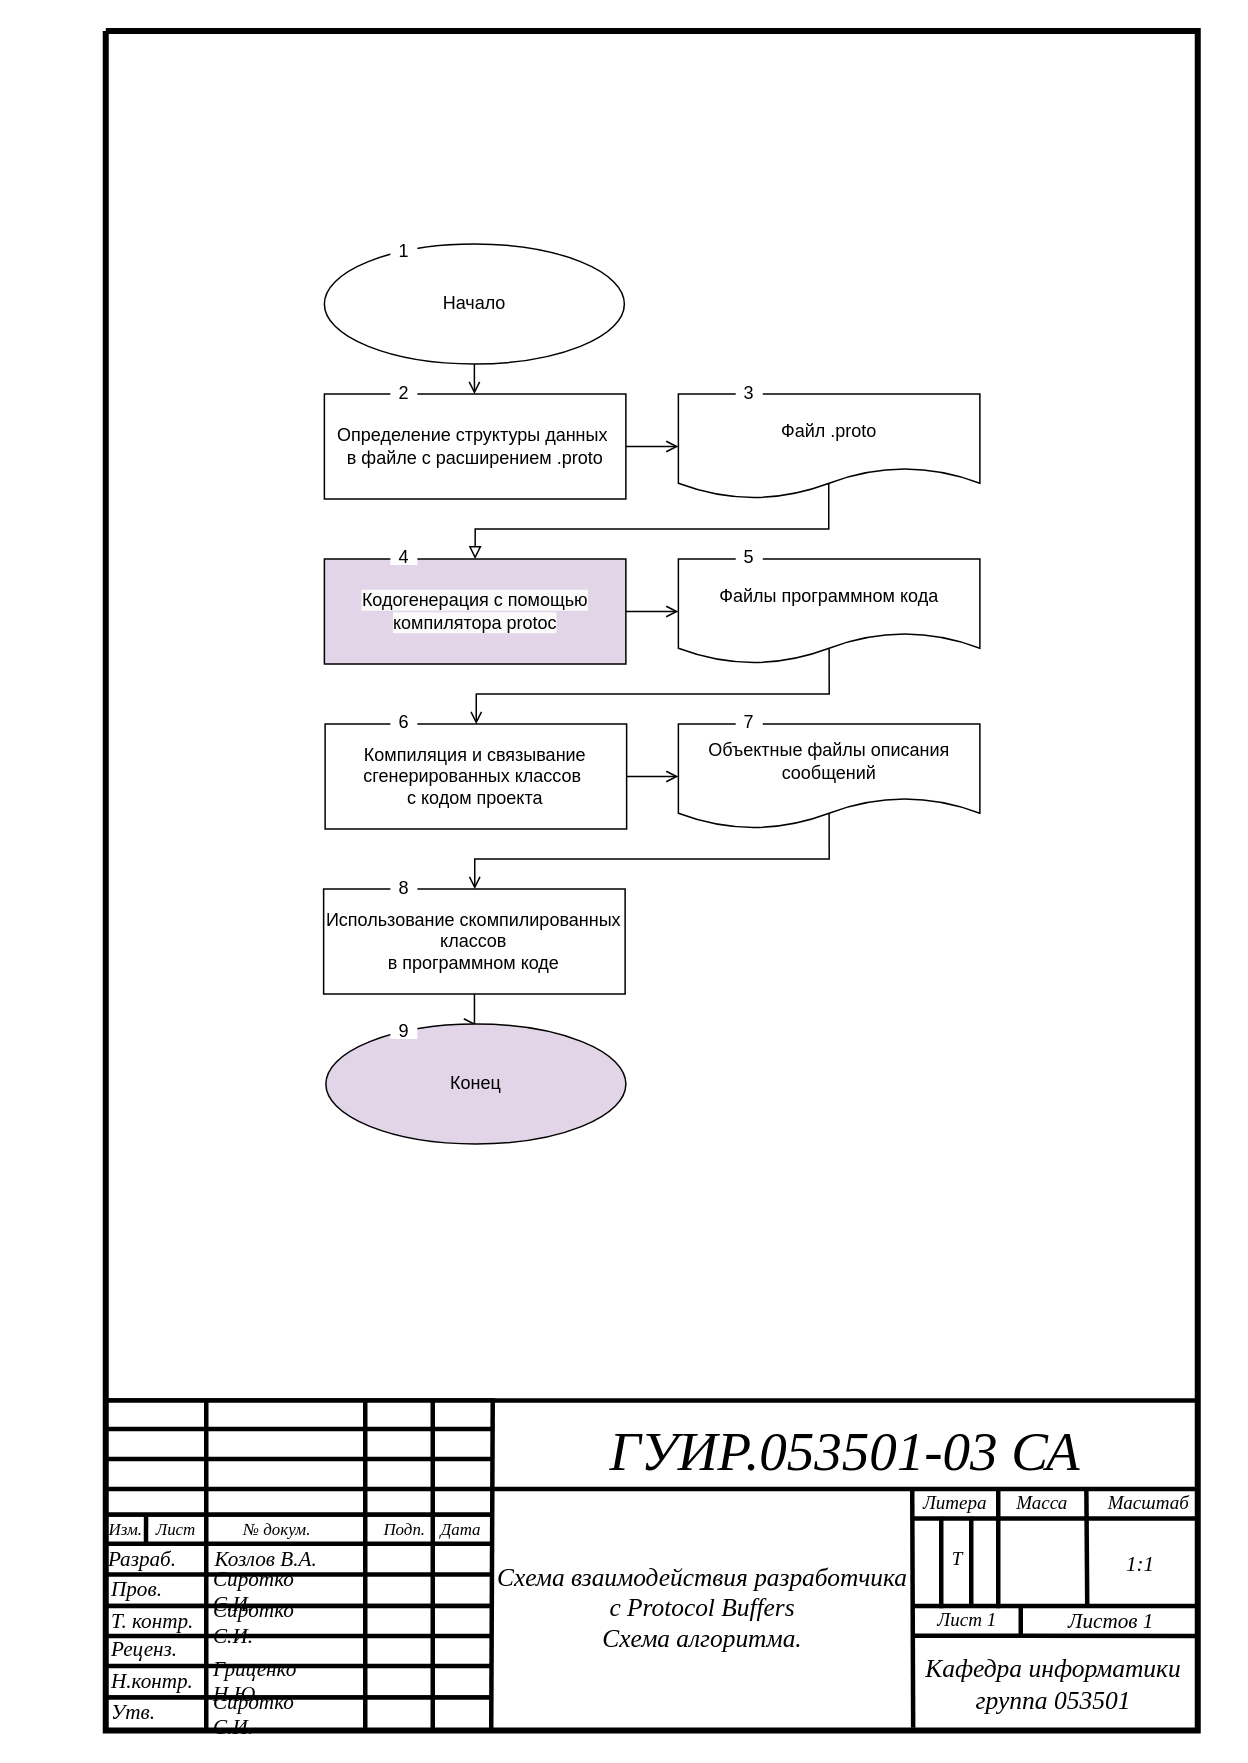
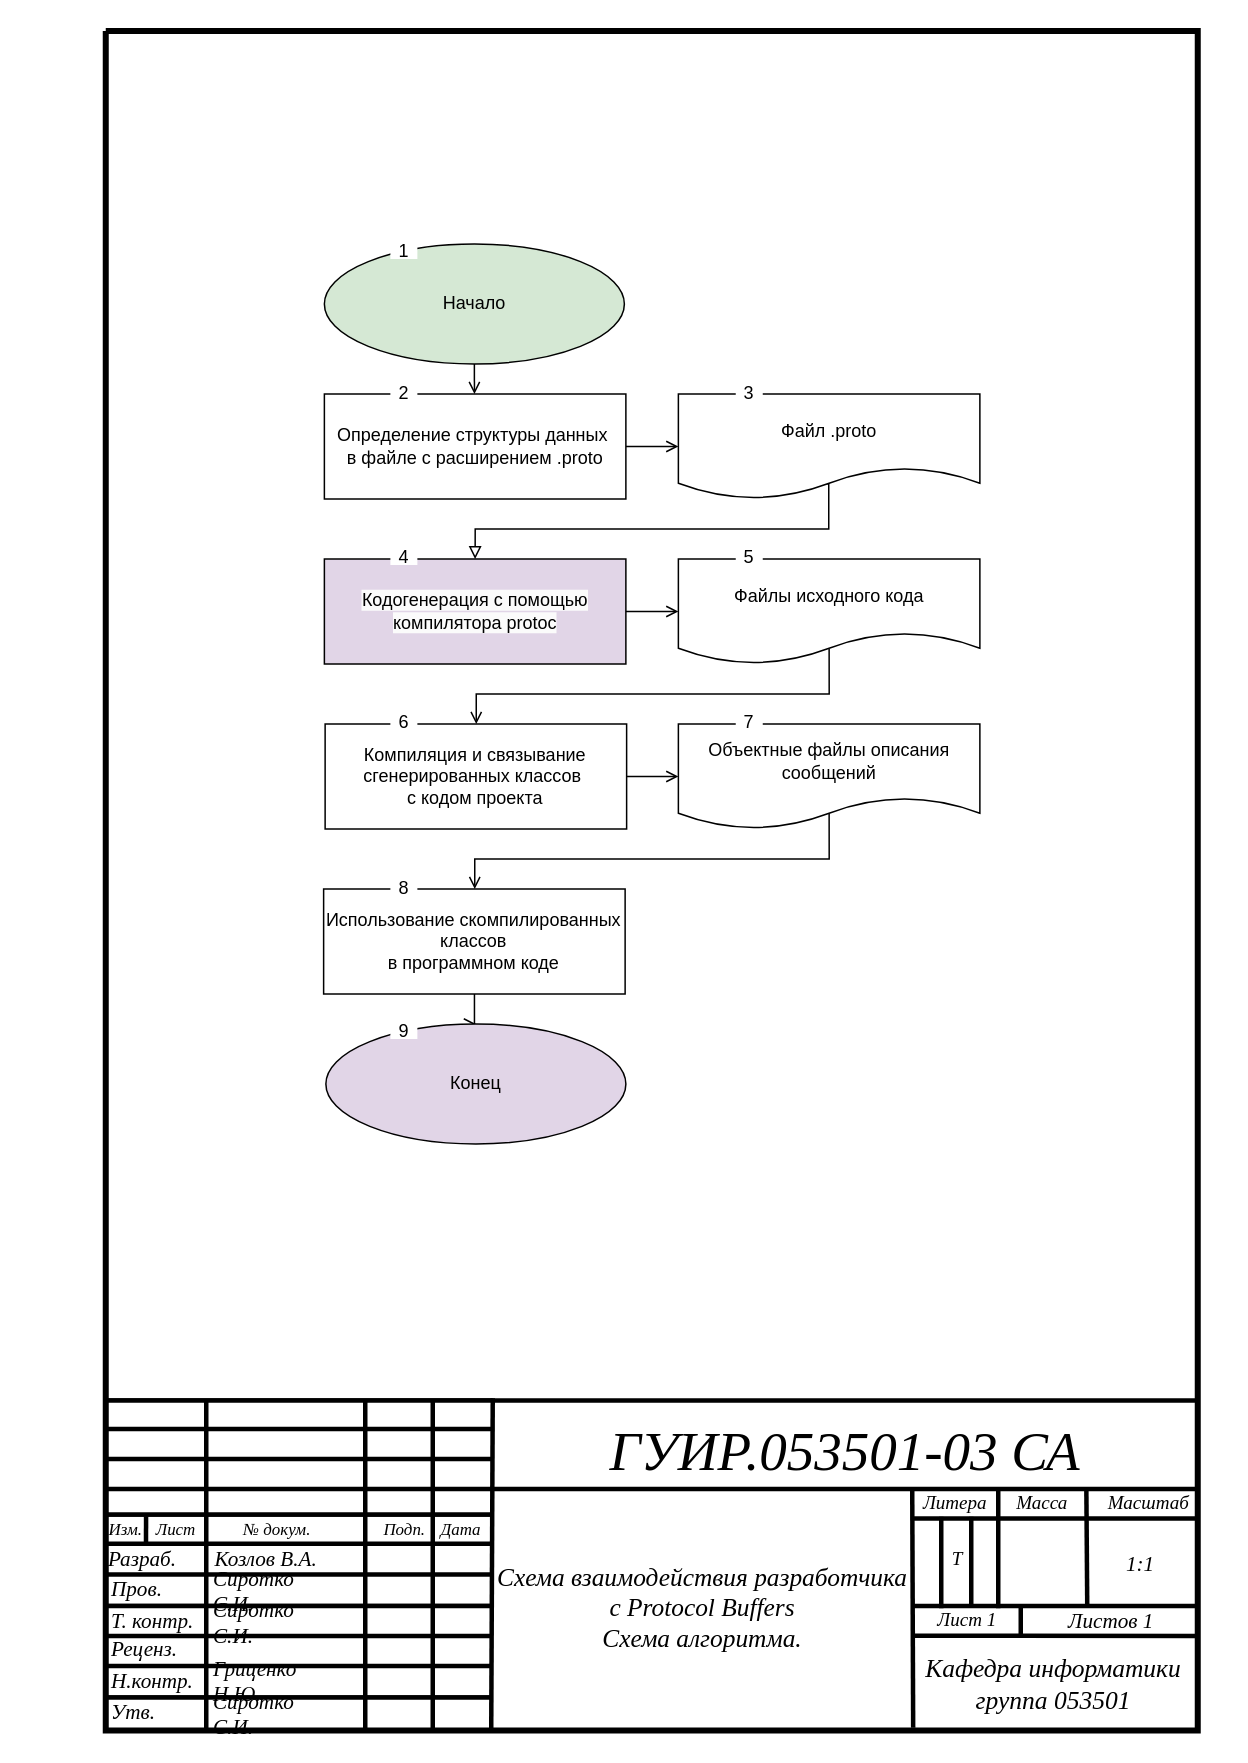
(474, 304) -> (474, 304)
(830, 596) -> (830, 596)
